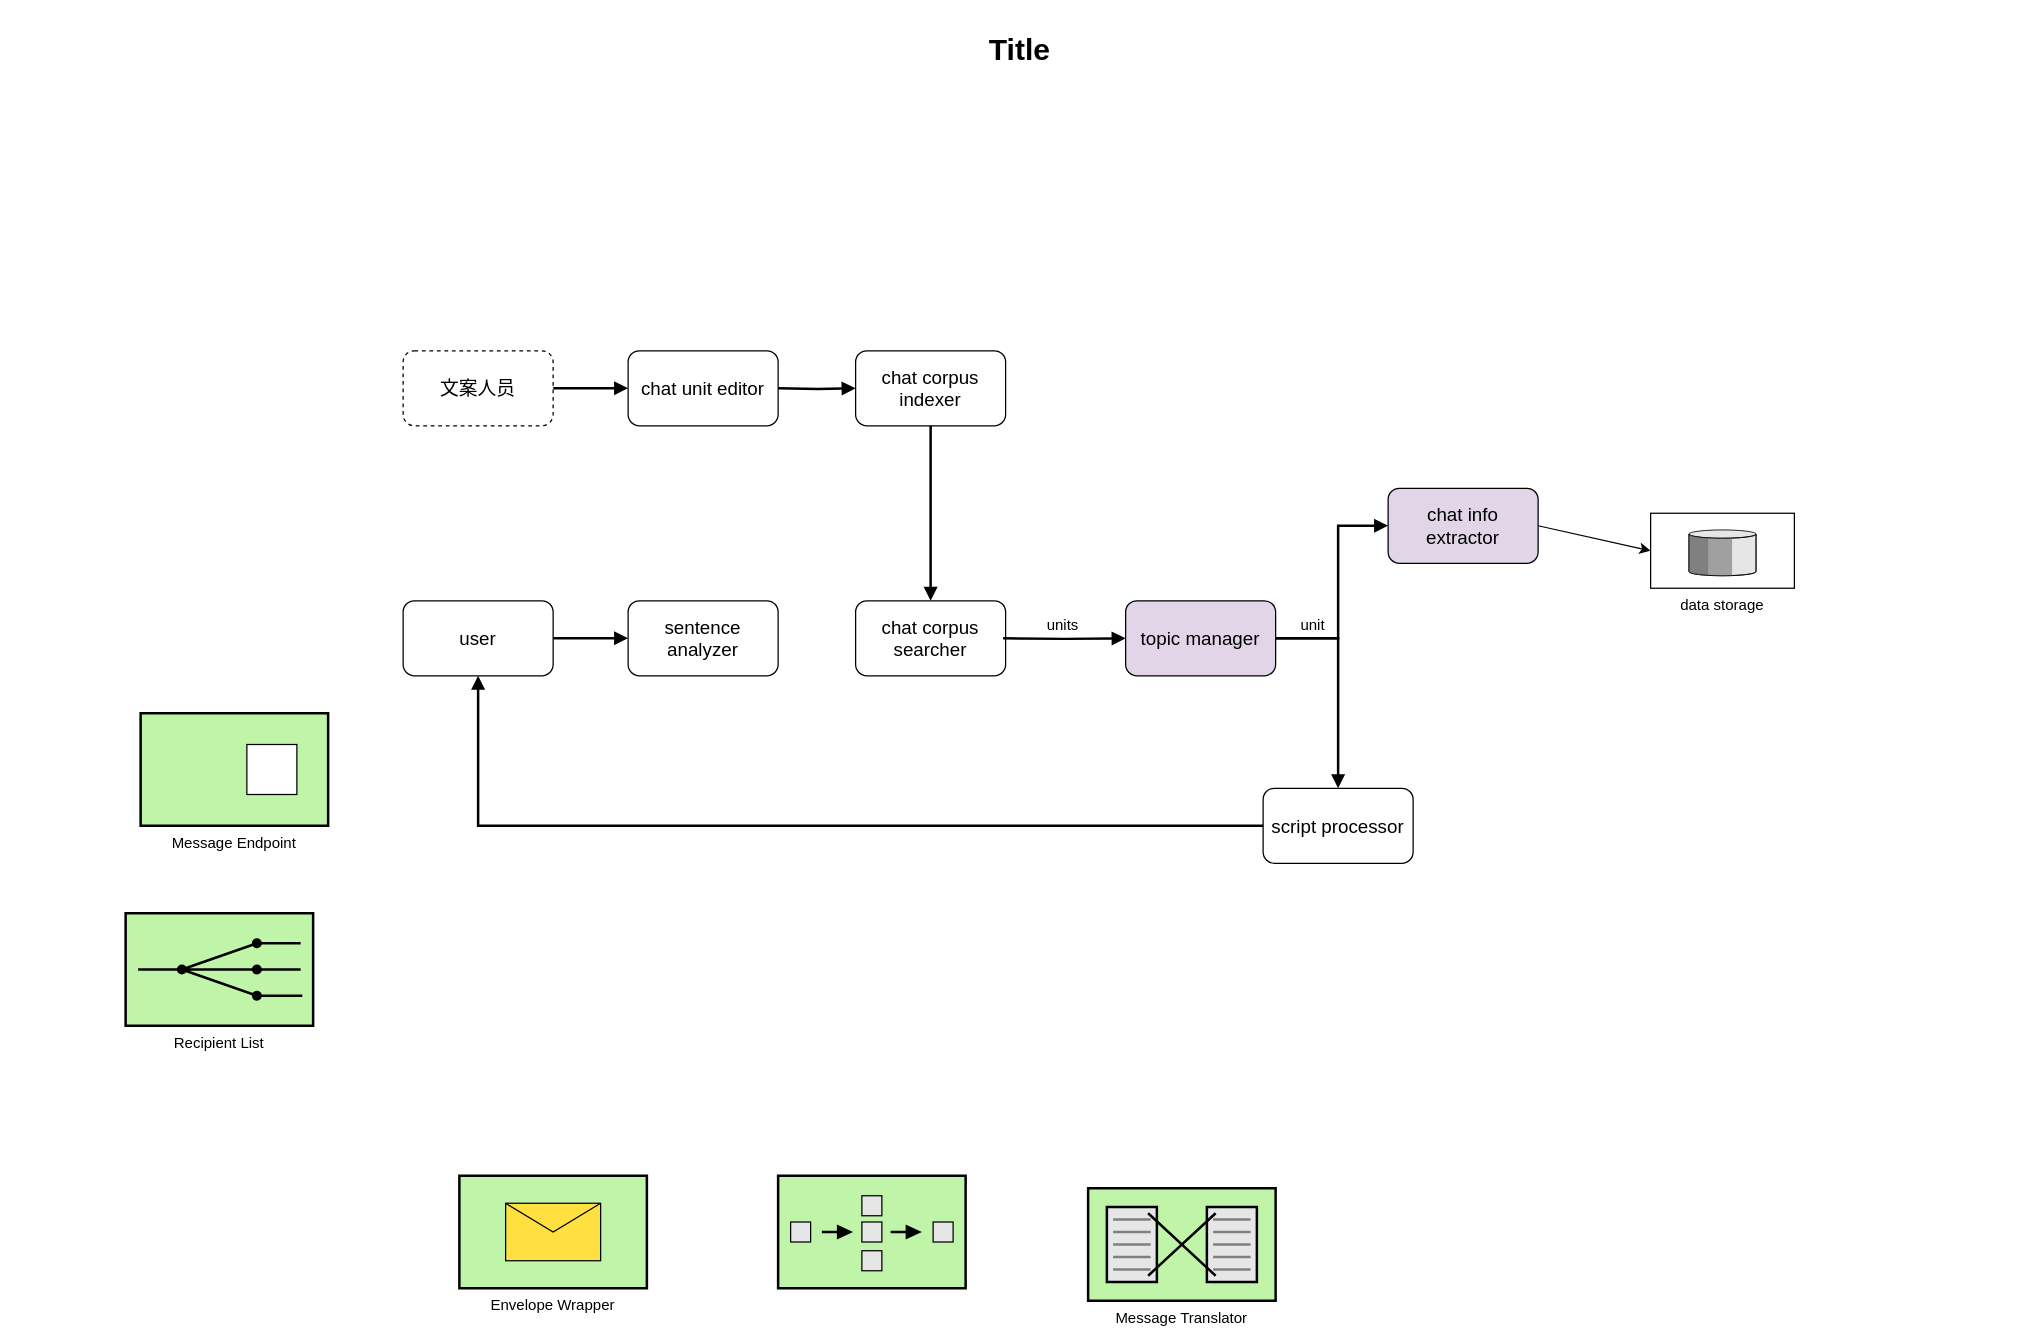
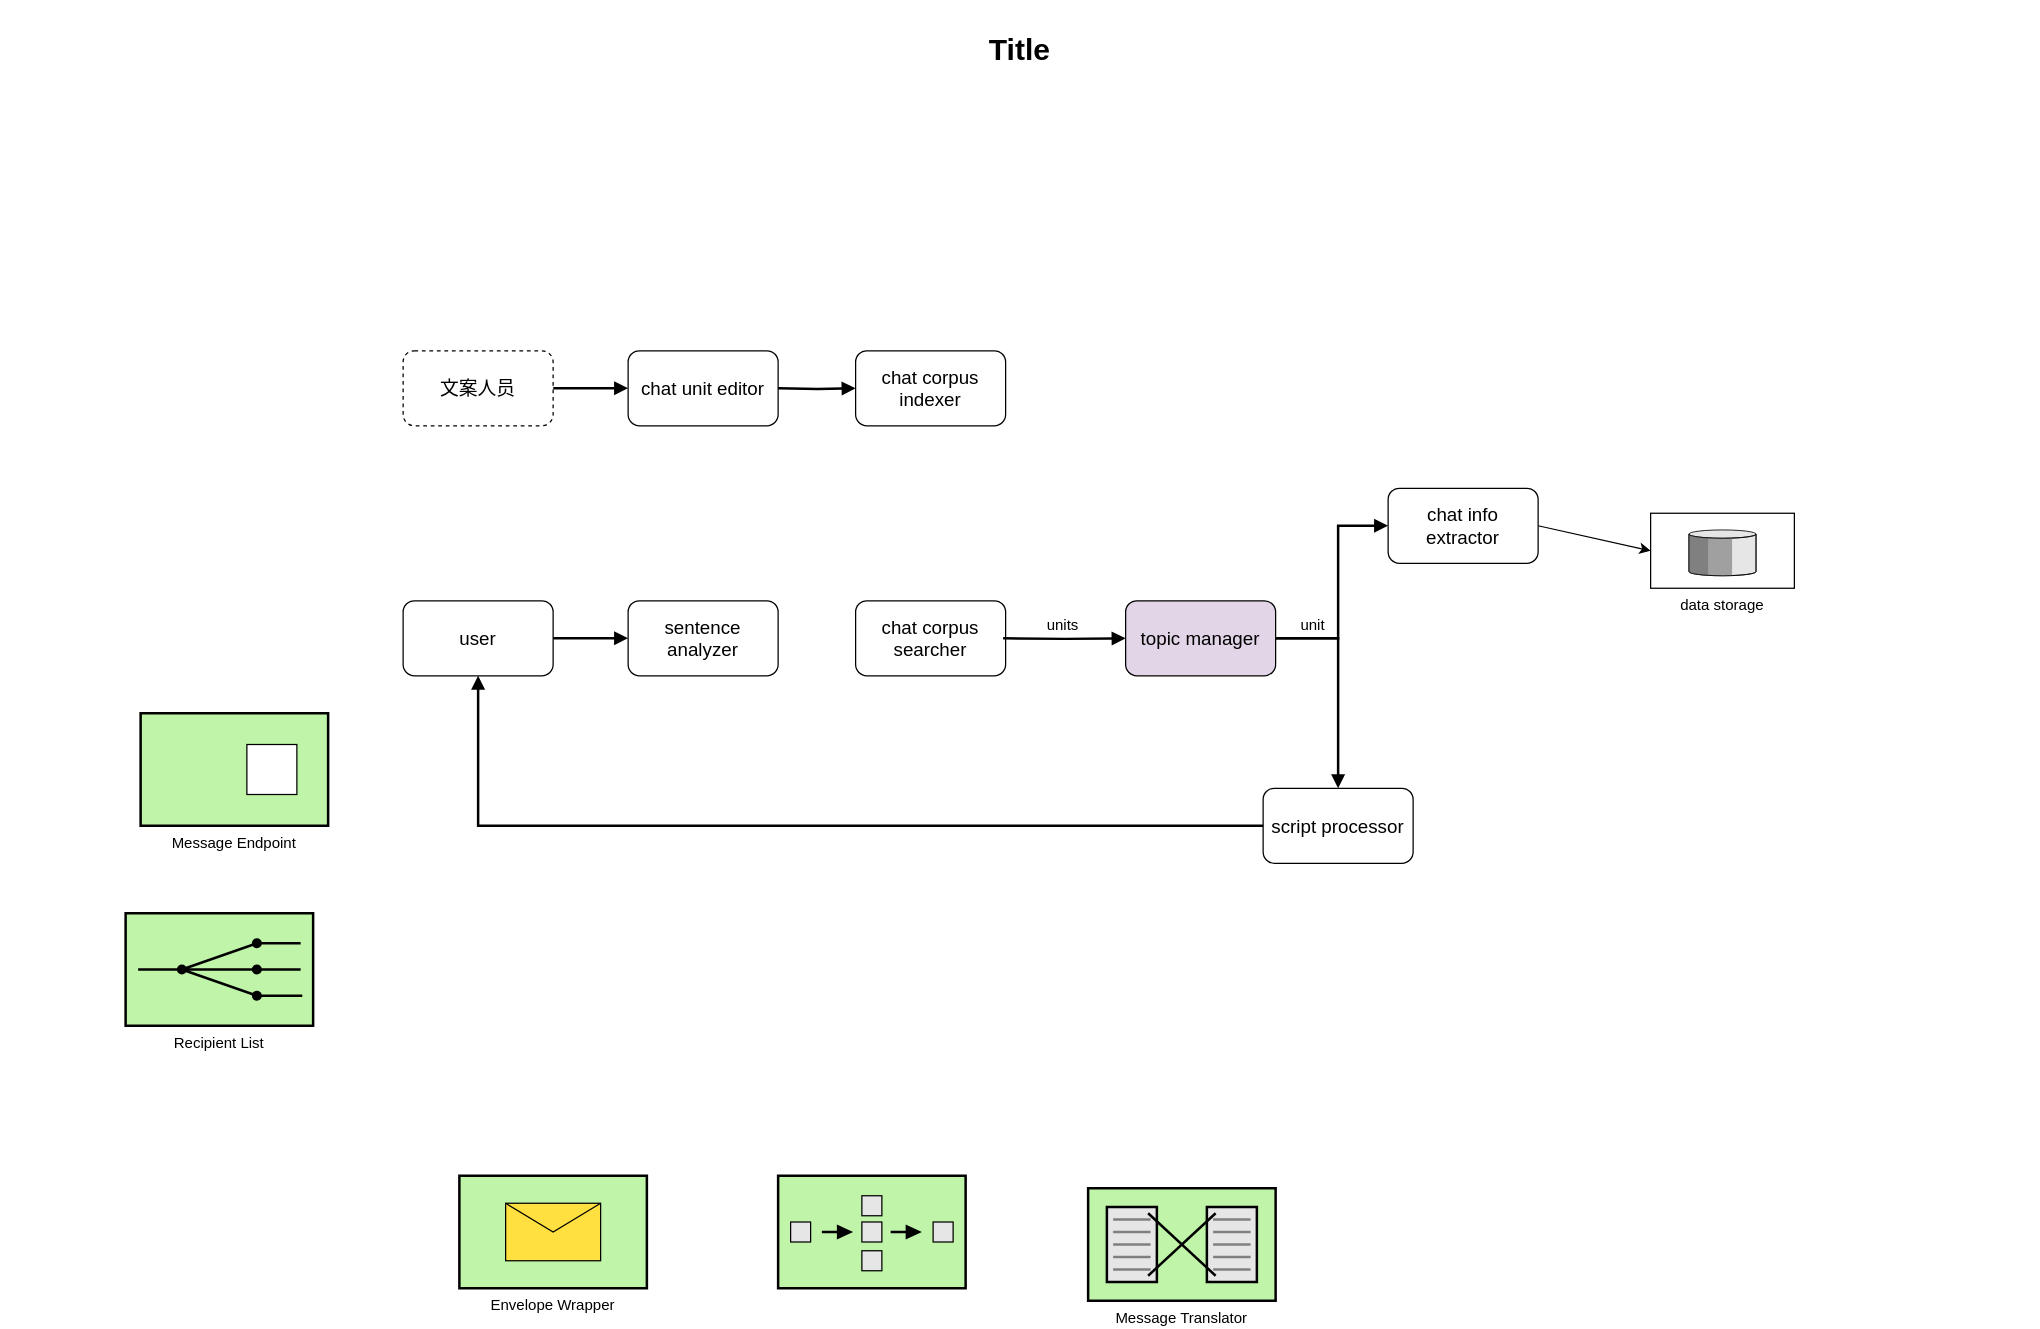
(931, 507) -> none
(1463, 526) -> (1463, 526)
